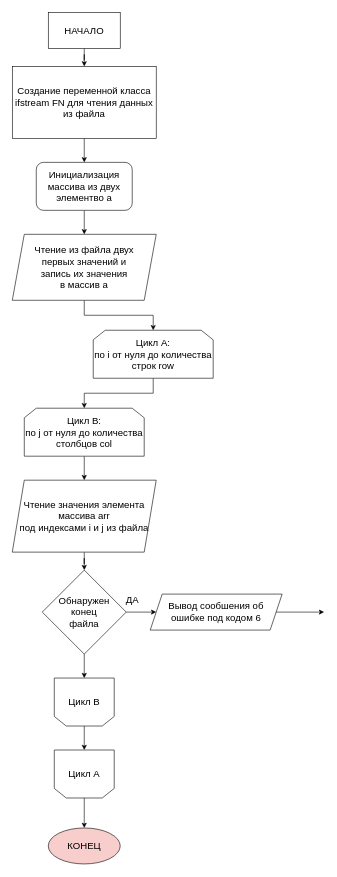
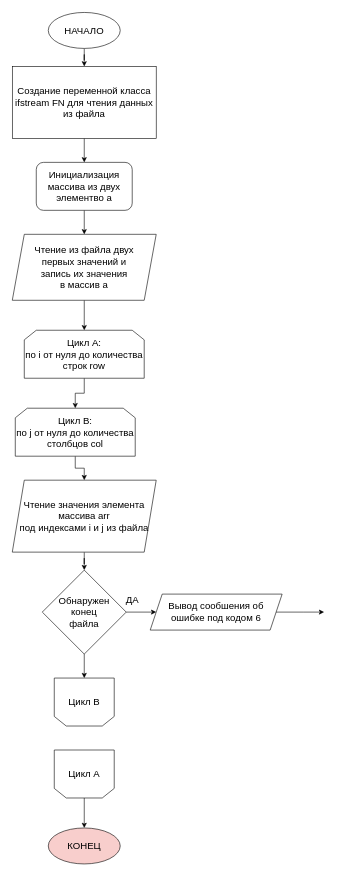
(84, 30) -> (84, 30)
(153, 354) -> (84, 354)
(84, 432) -> (75, 432)
(84, 744) -> none
